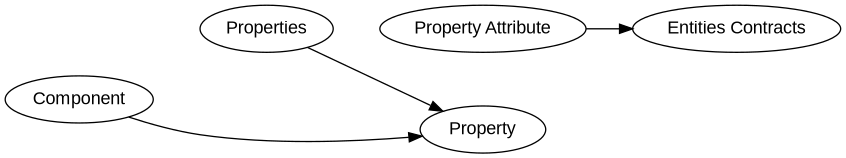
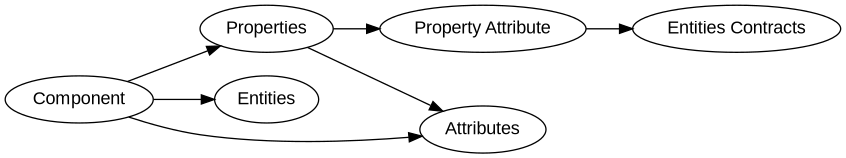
none -> (350, 29)
none -> (168, 66)
none -> (267, 99)
(483, 130) -> (483, 130)
